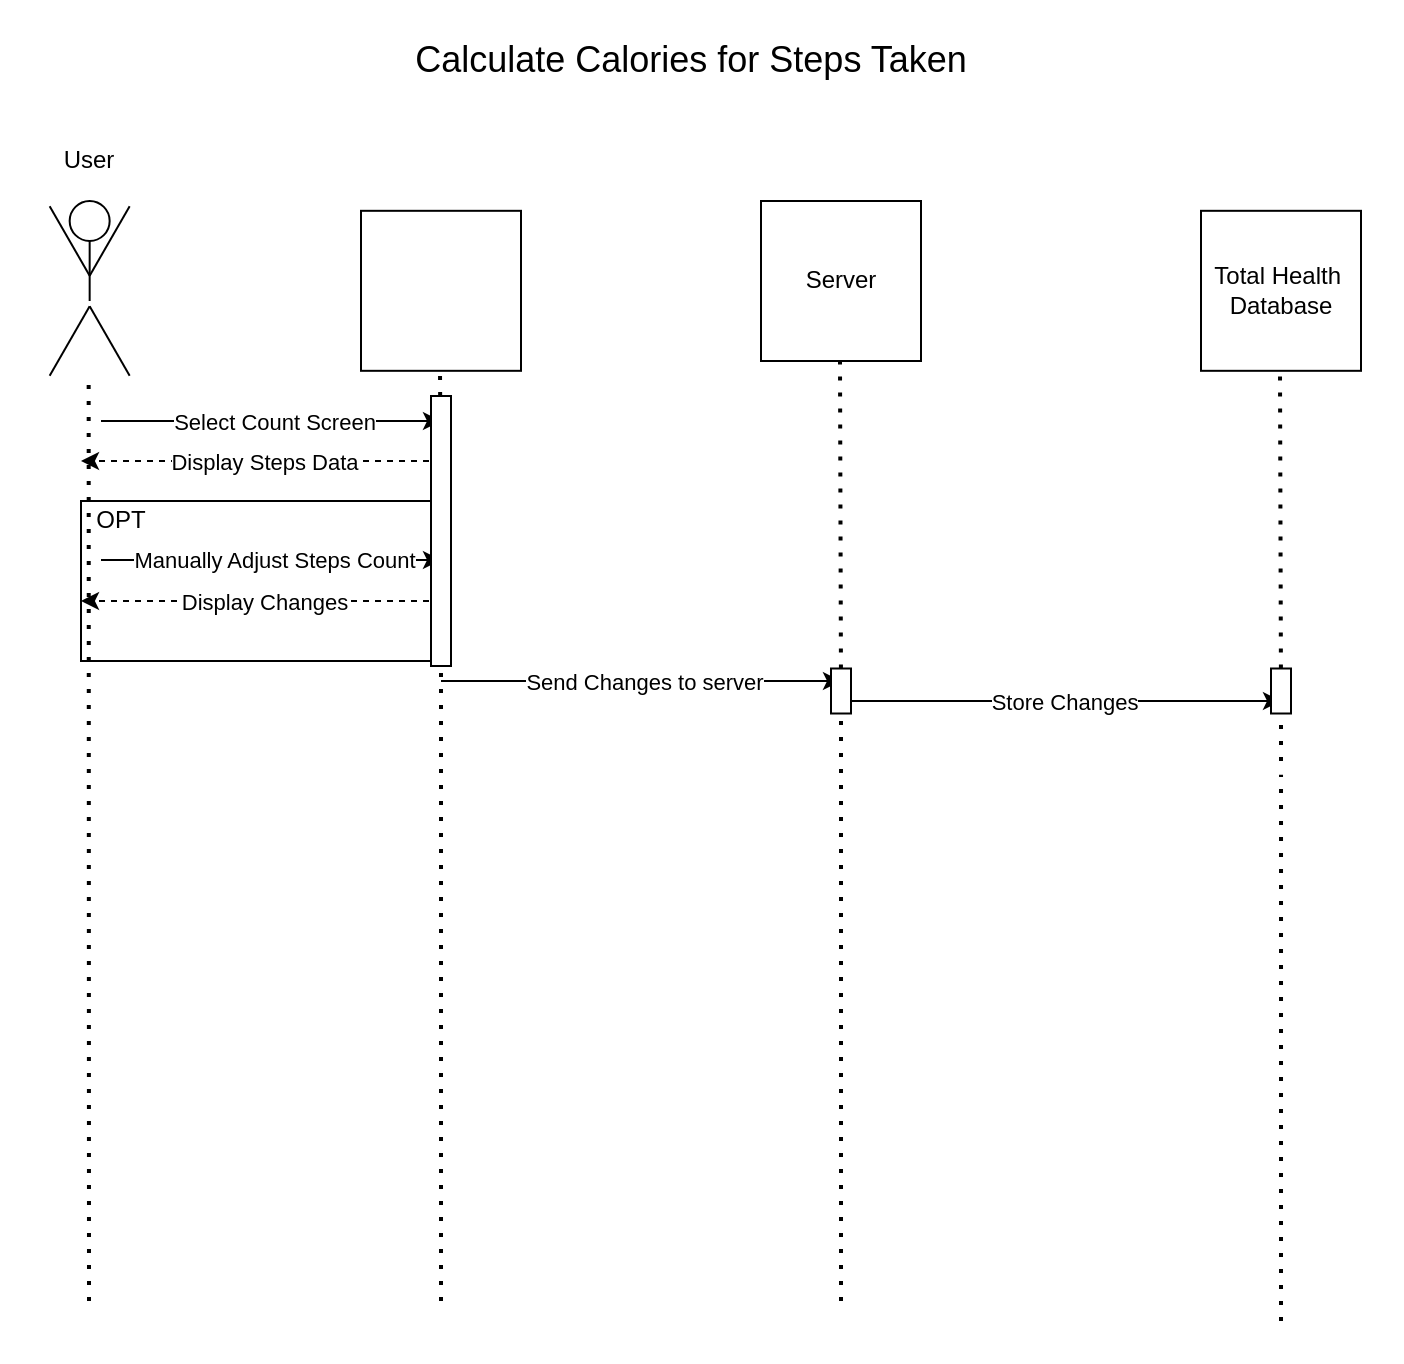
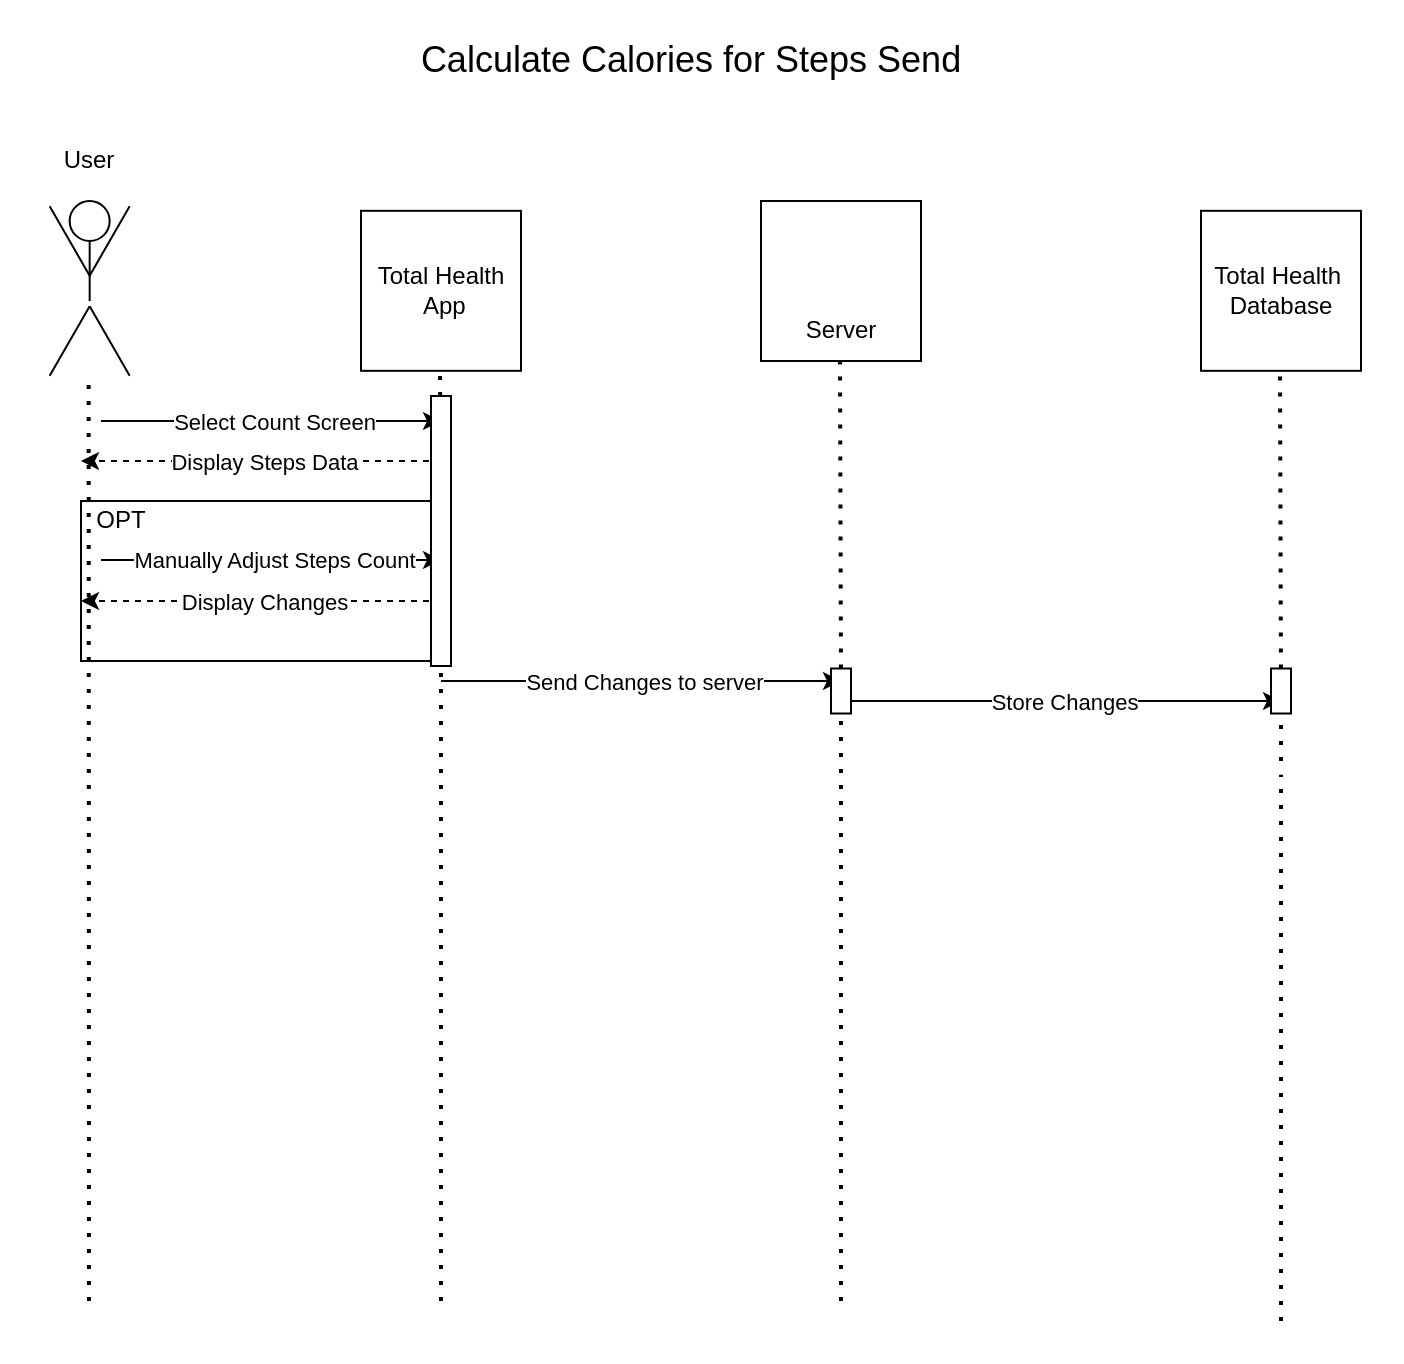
(692, 61) -> (692, 61)
(841, 281) -> (841, 331)
none -> (441, 291)
